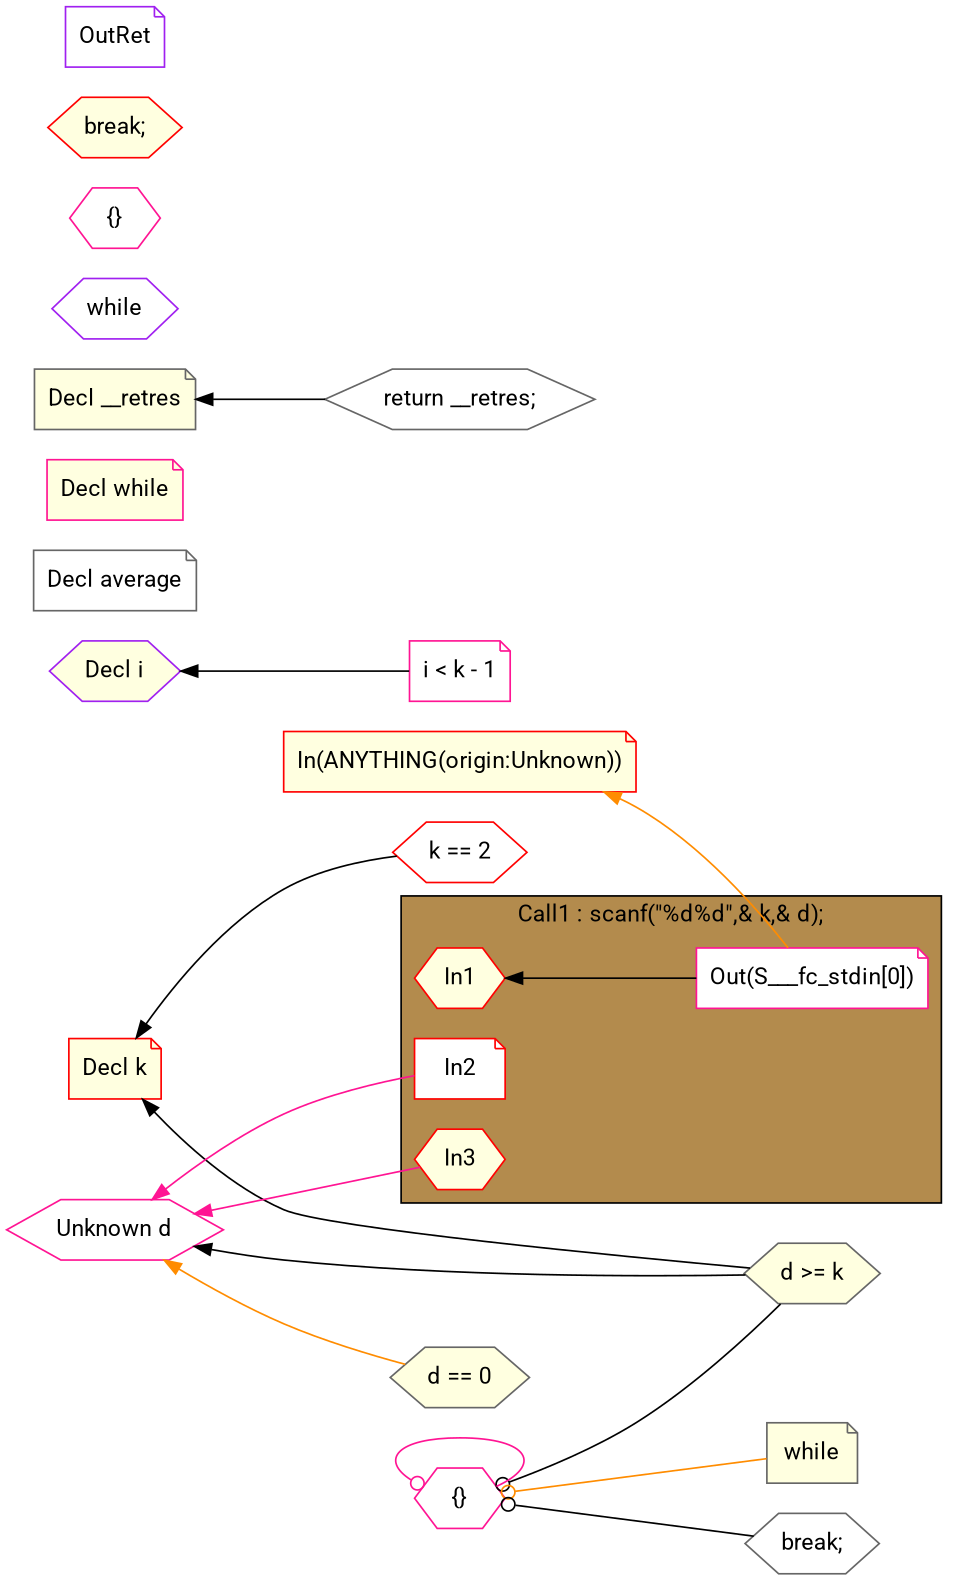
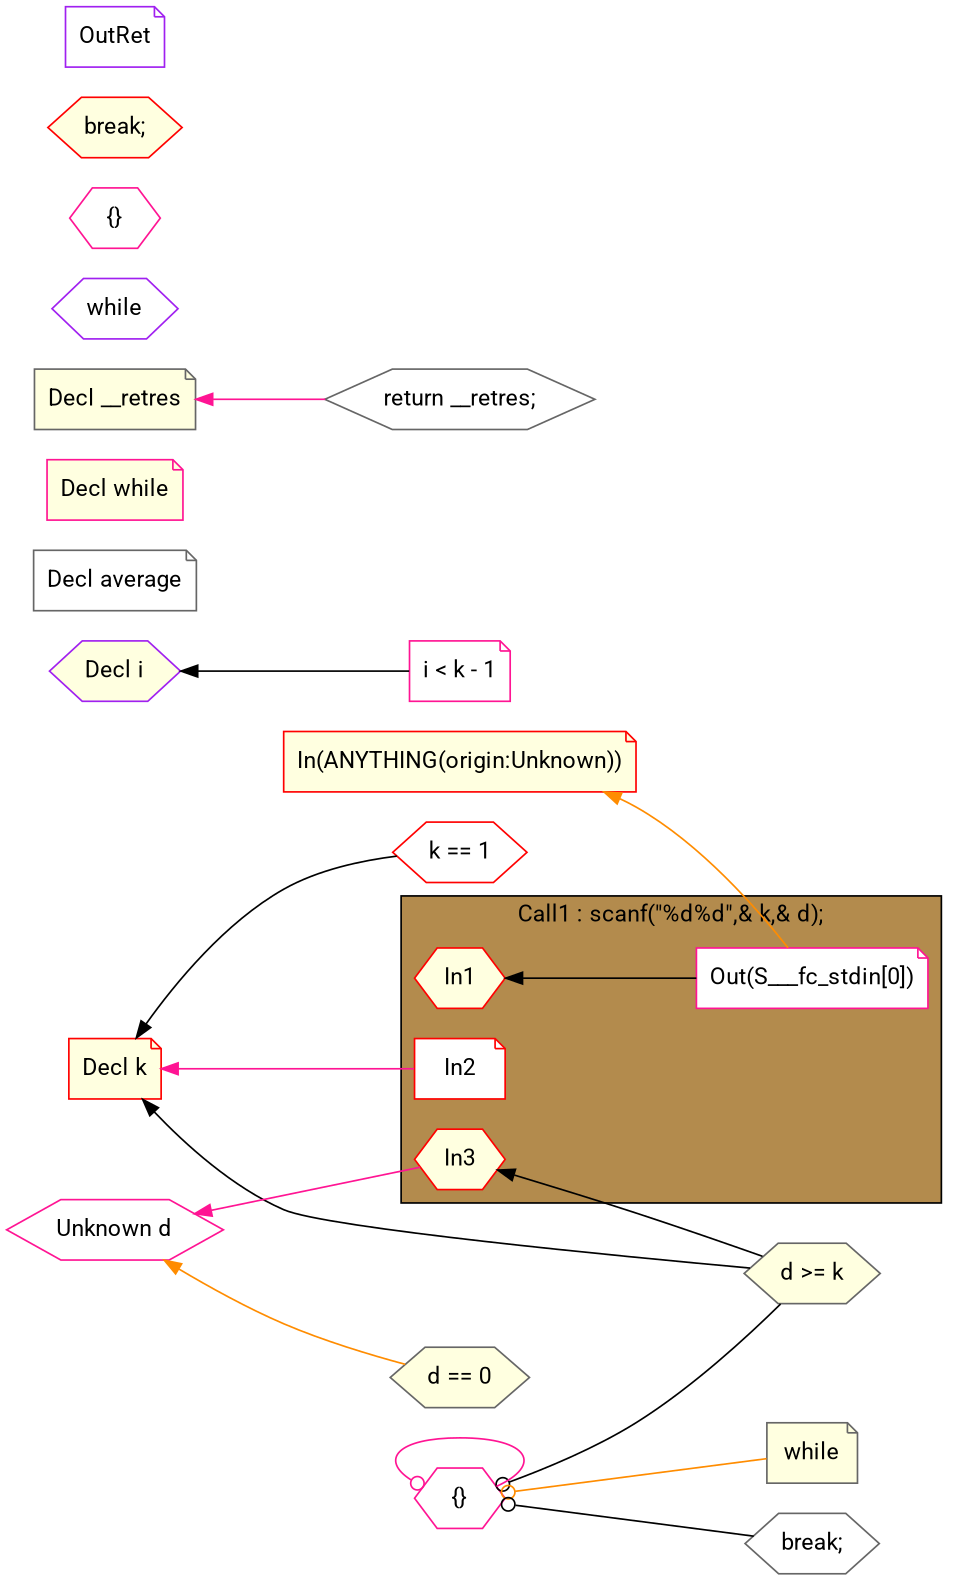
(269, 399) -> (269, 399)
(460, 852) -> (460, 852)
(282, 1115) -> (296, 1069)
(478, 1273) -> (639, 1214)
